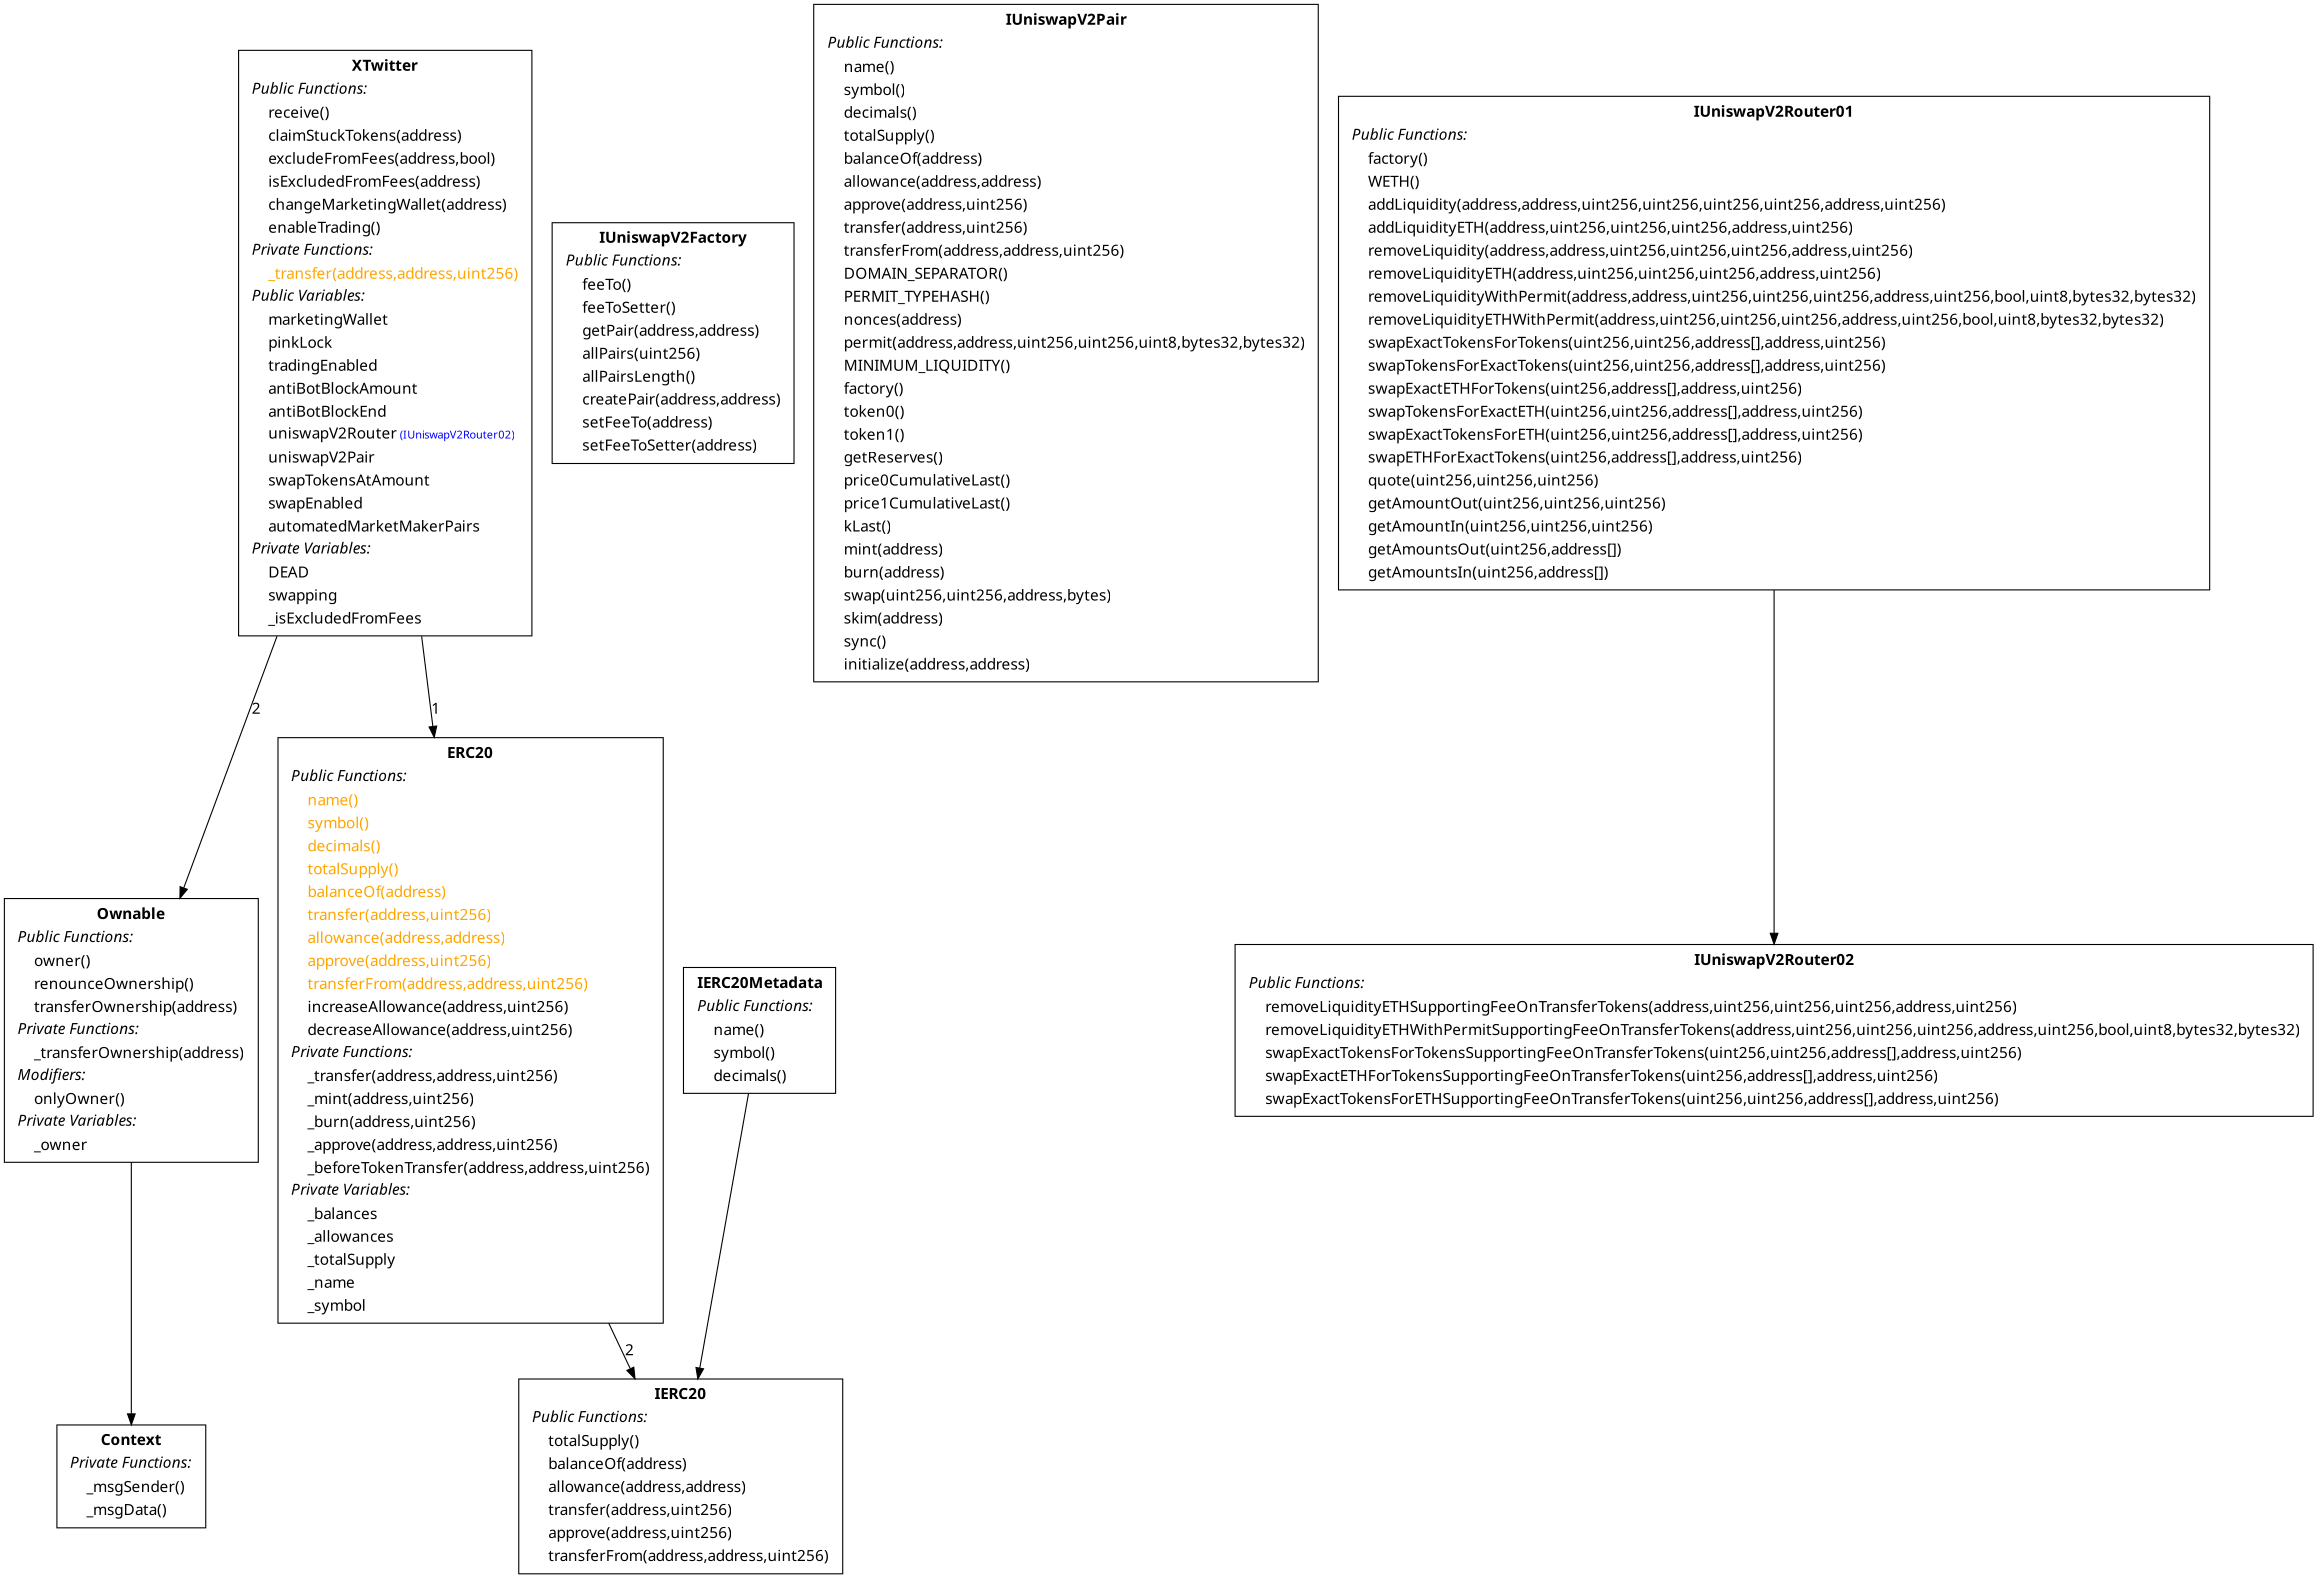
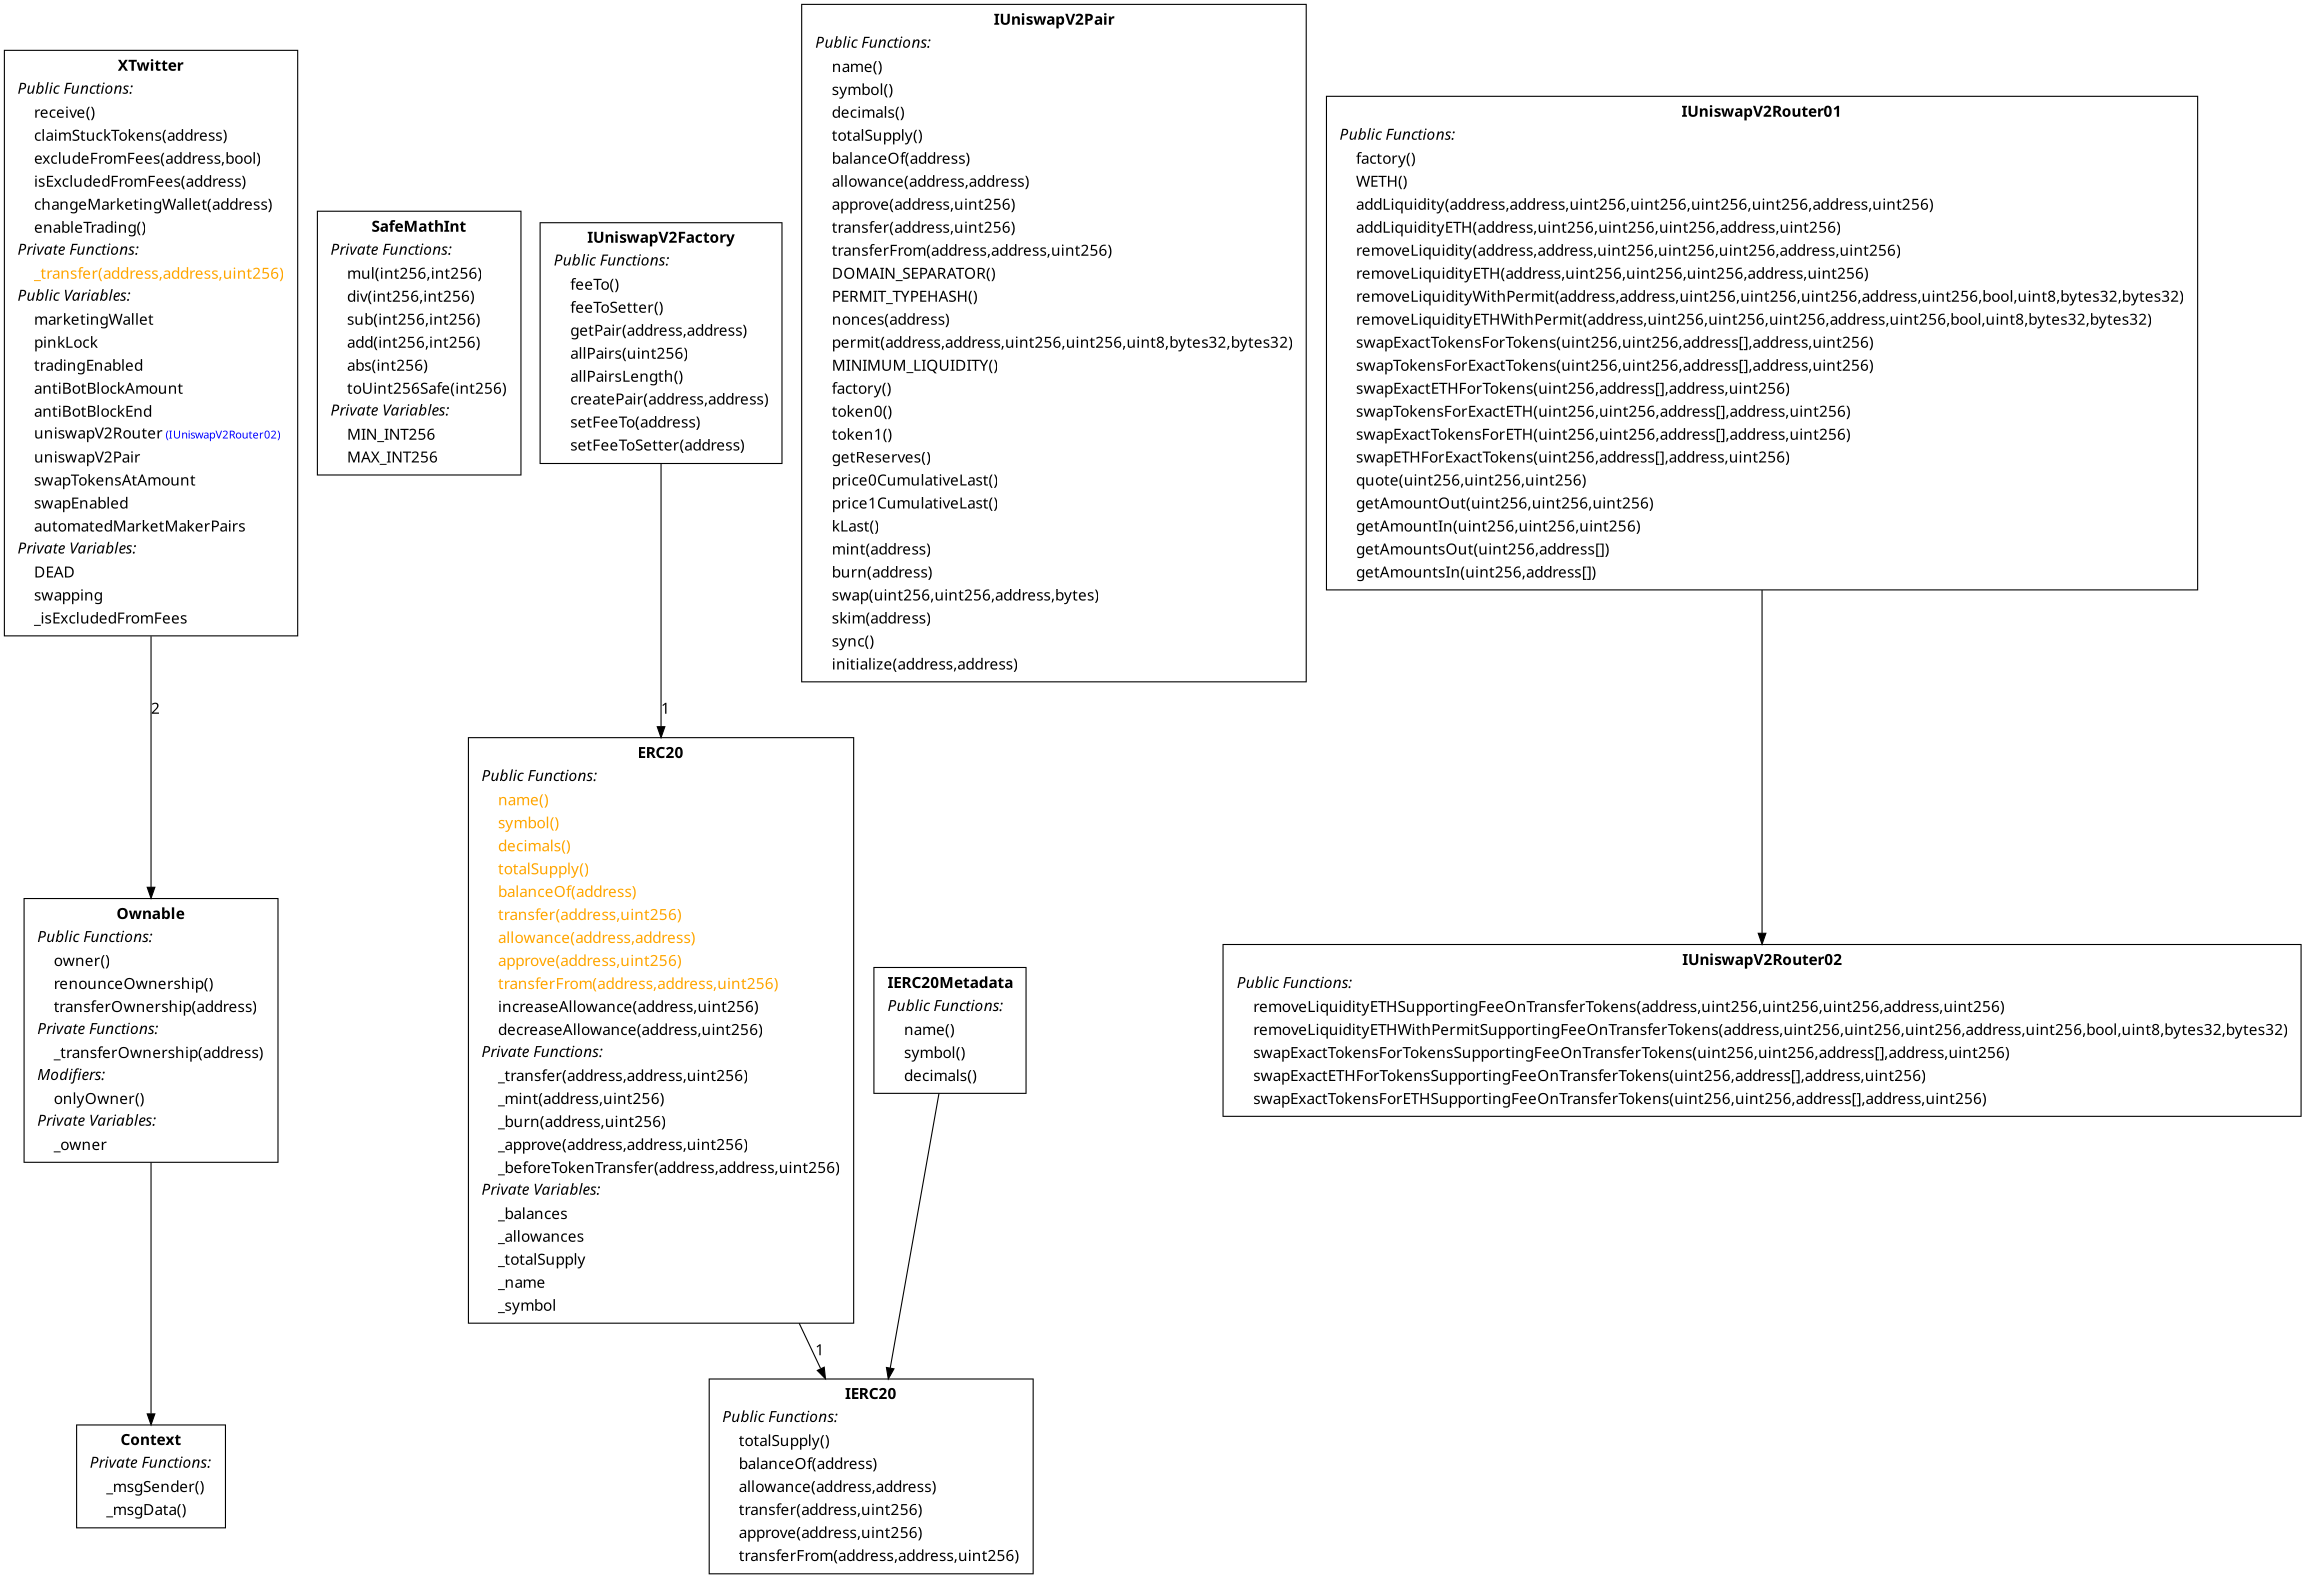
none -> (419, 343)
(427, 681) -> (661, 595)
(630, 1351) -> (820, 1351)
